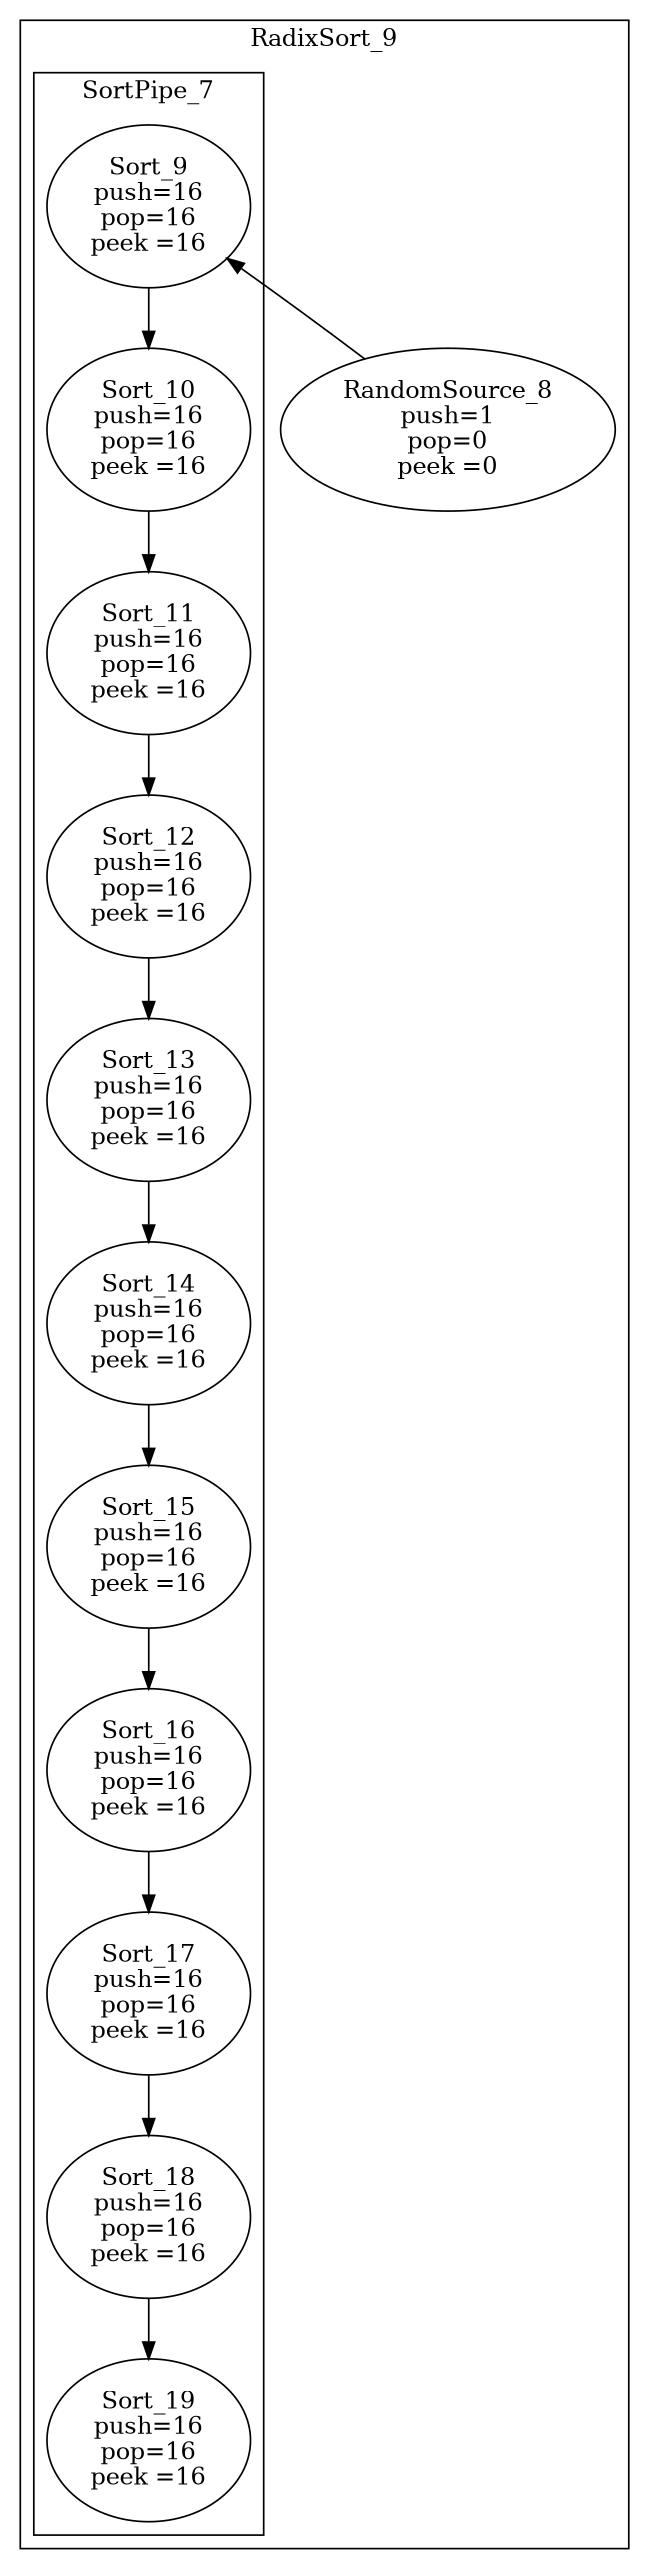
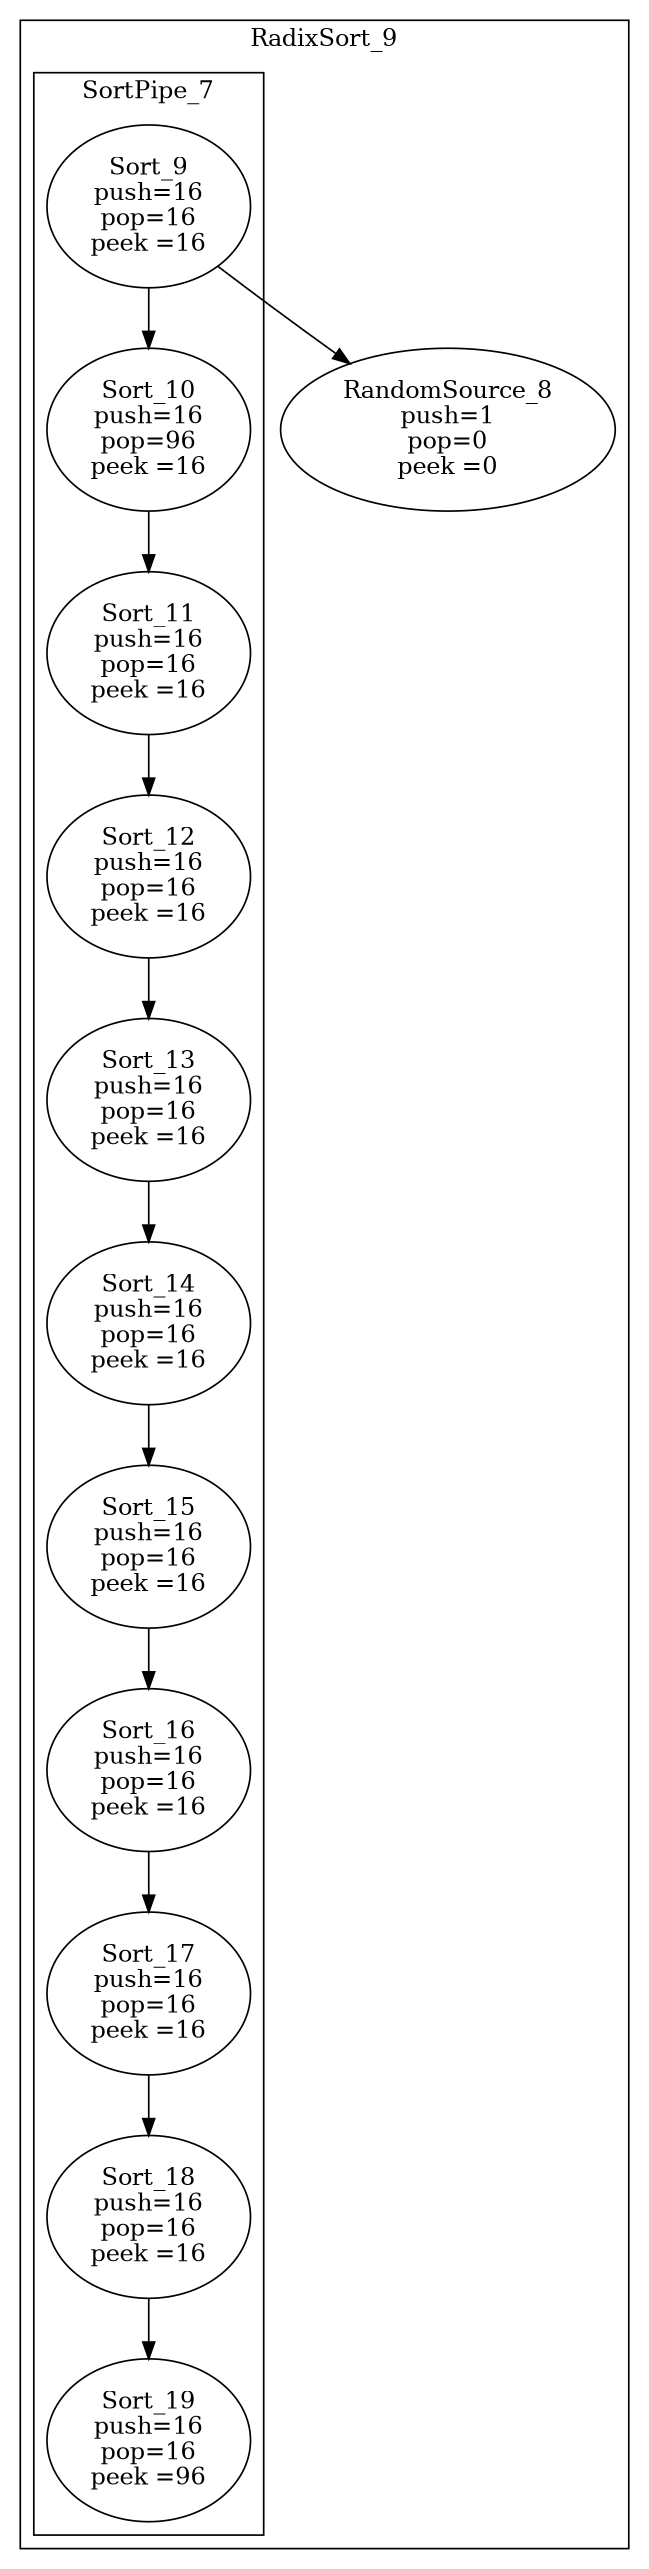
(303, 313) -> (277, 310)
(149, 430) -> (149, 430)
(149, 2440) -> (149, 2440)
